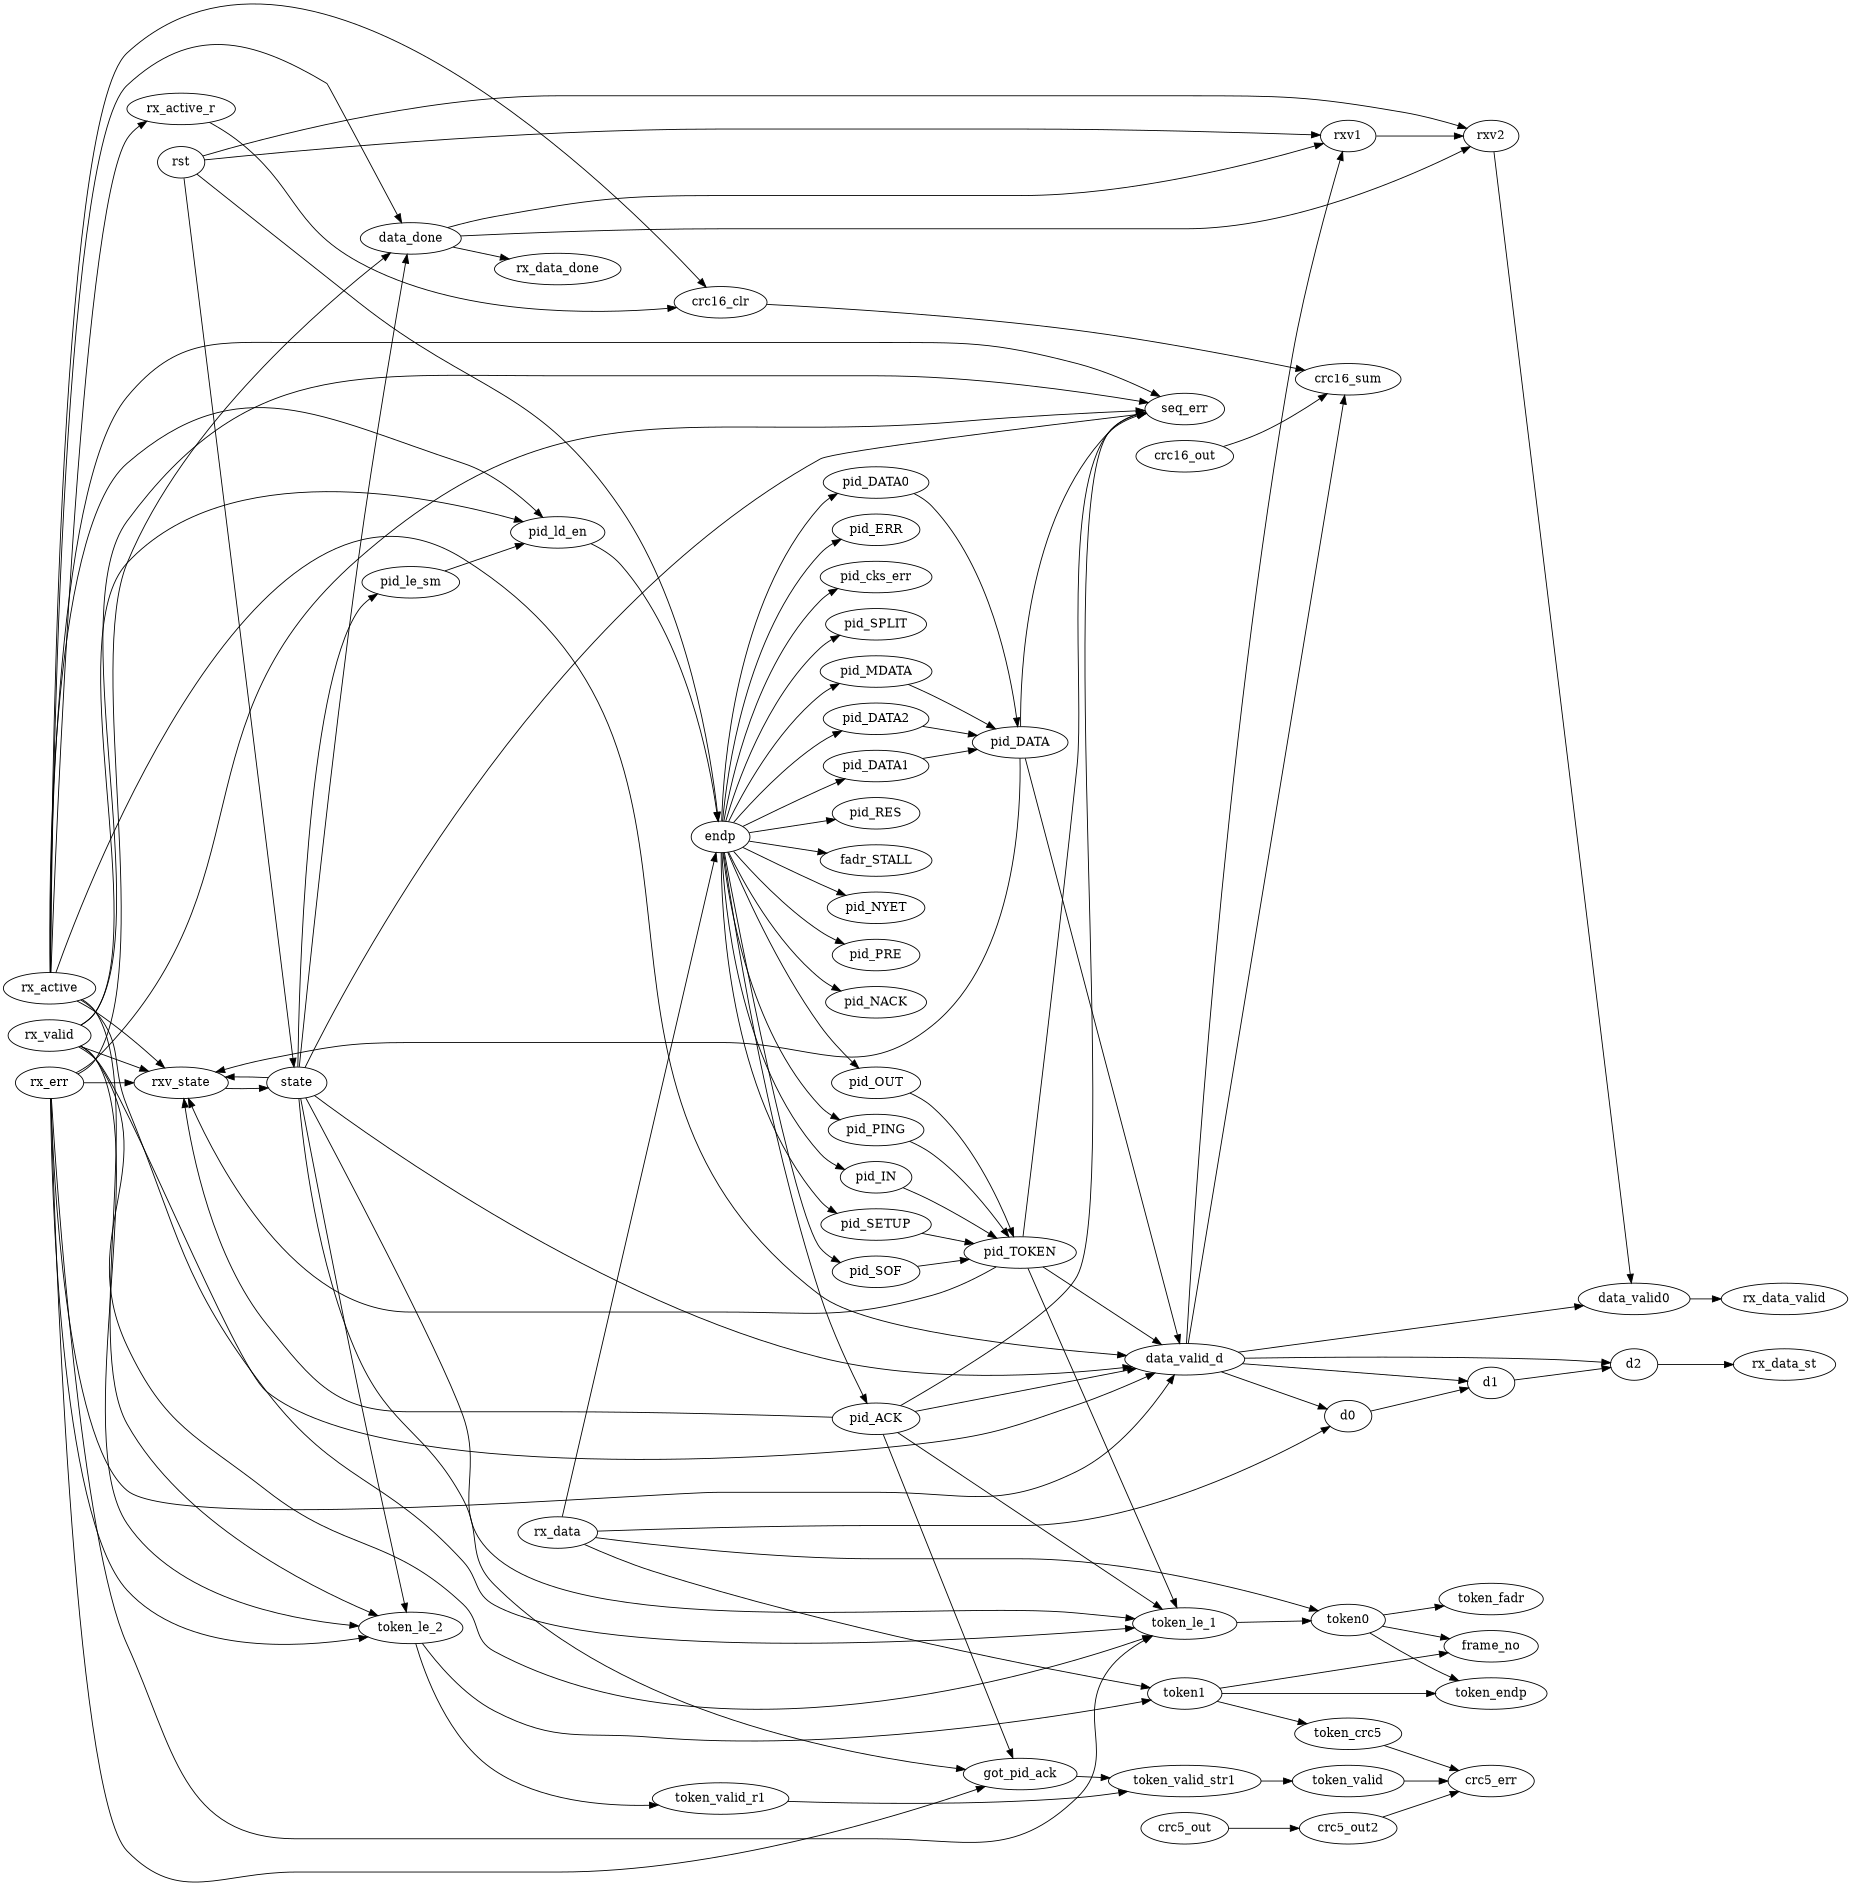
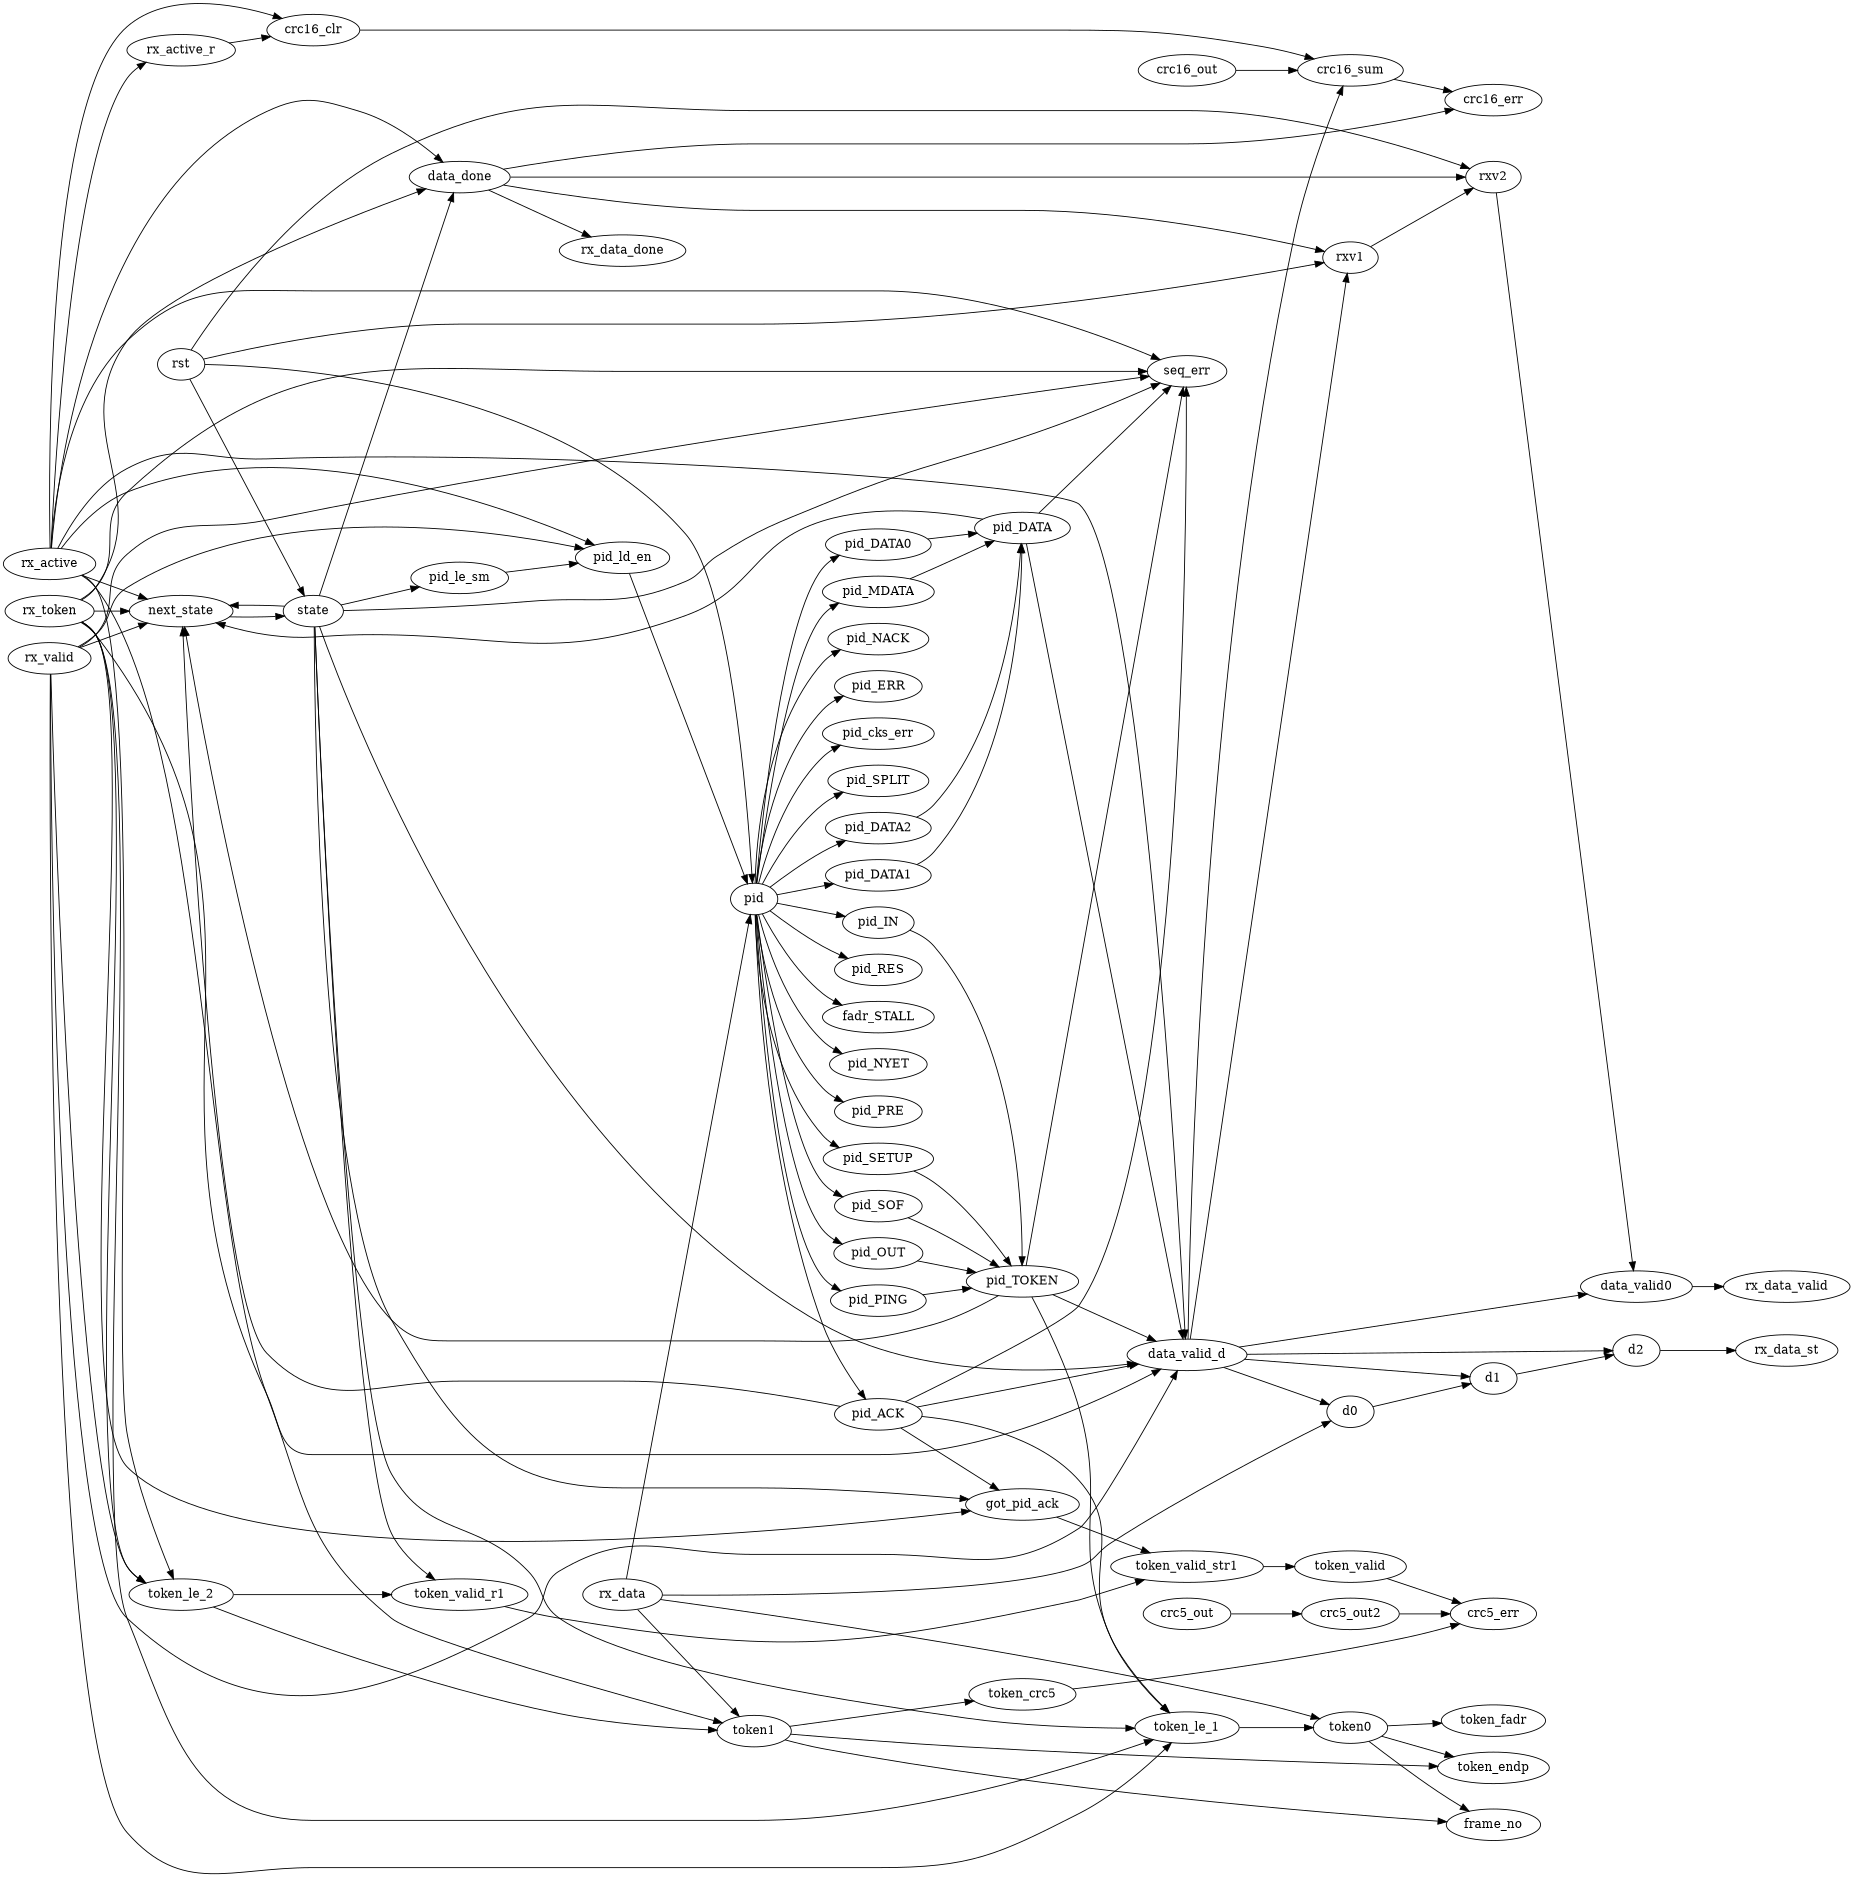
none -> (1493, 100)
(721, 837) -> (754, 899)
(50, 1083) -> (50, 611)
(181, 1083) -> (181, 611)
(353, 1364) -> (341, 1109)
(460, 1558) -> (297, 1482)
